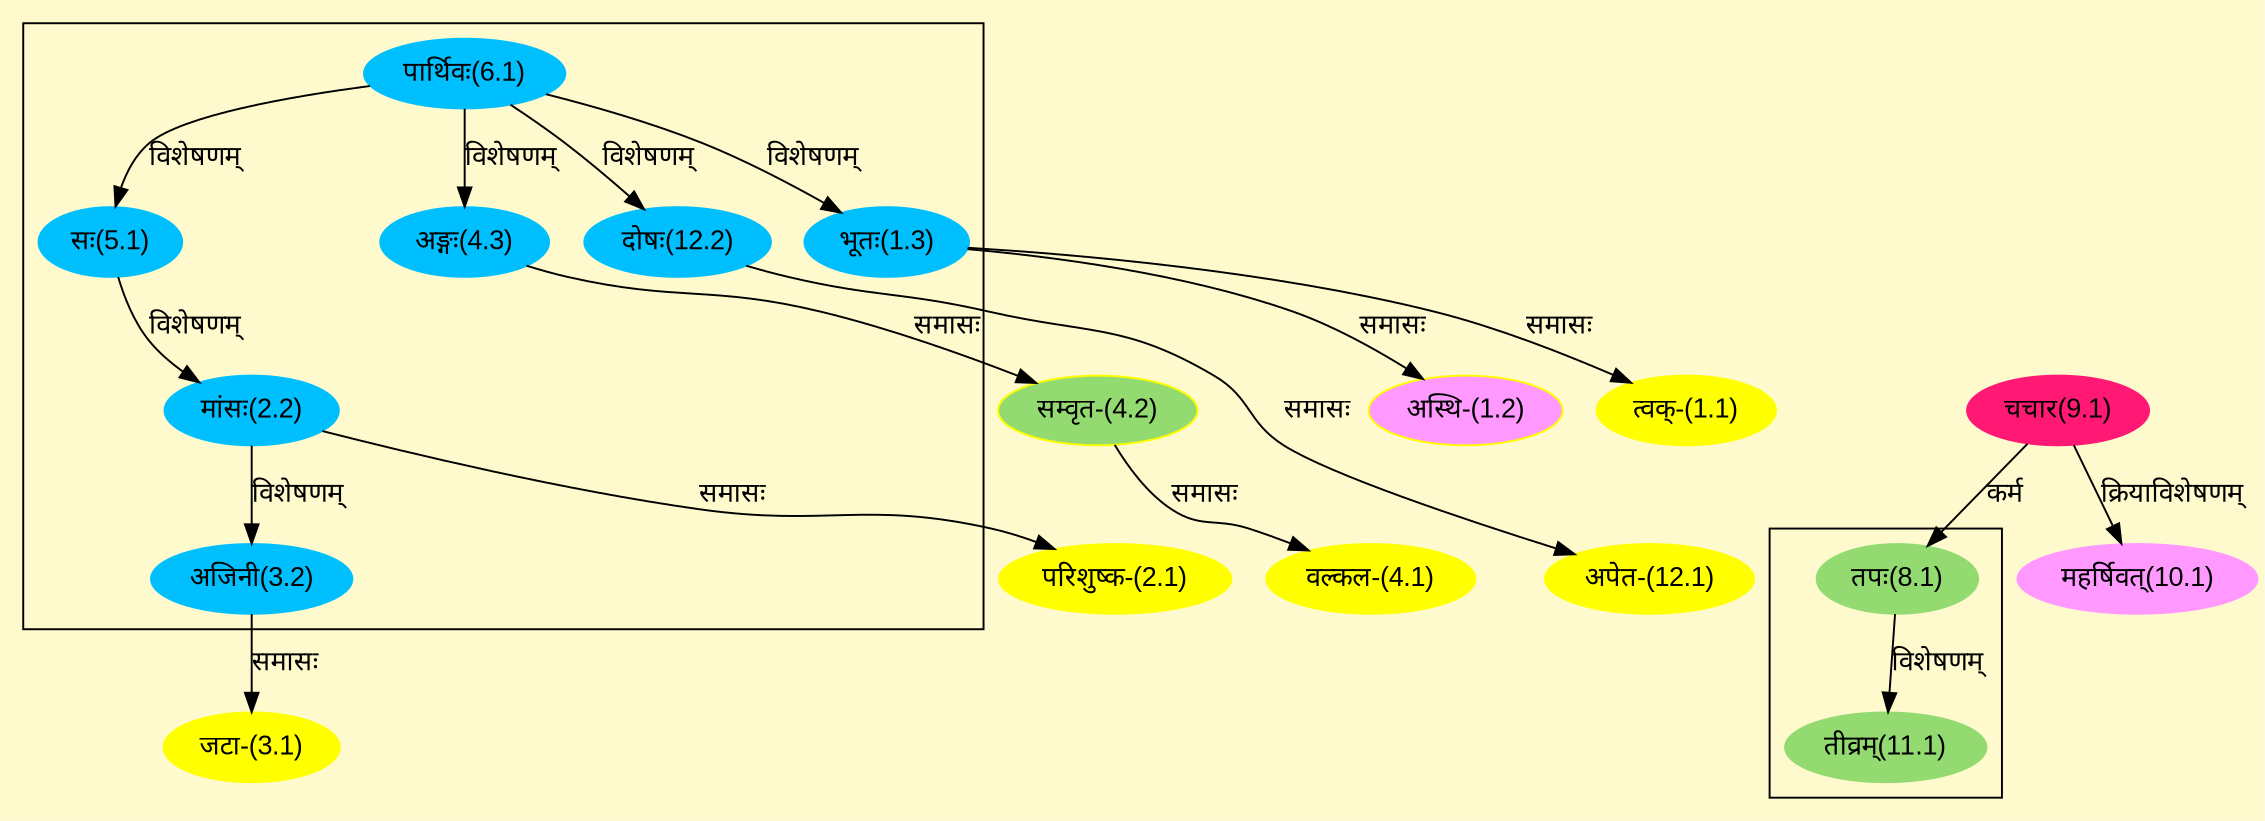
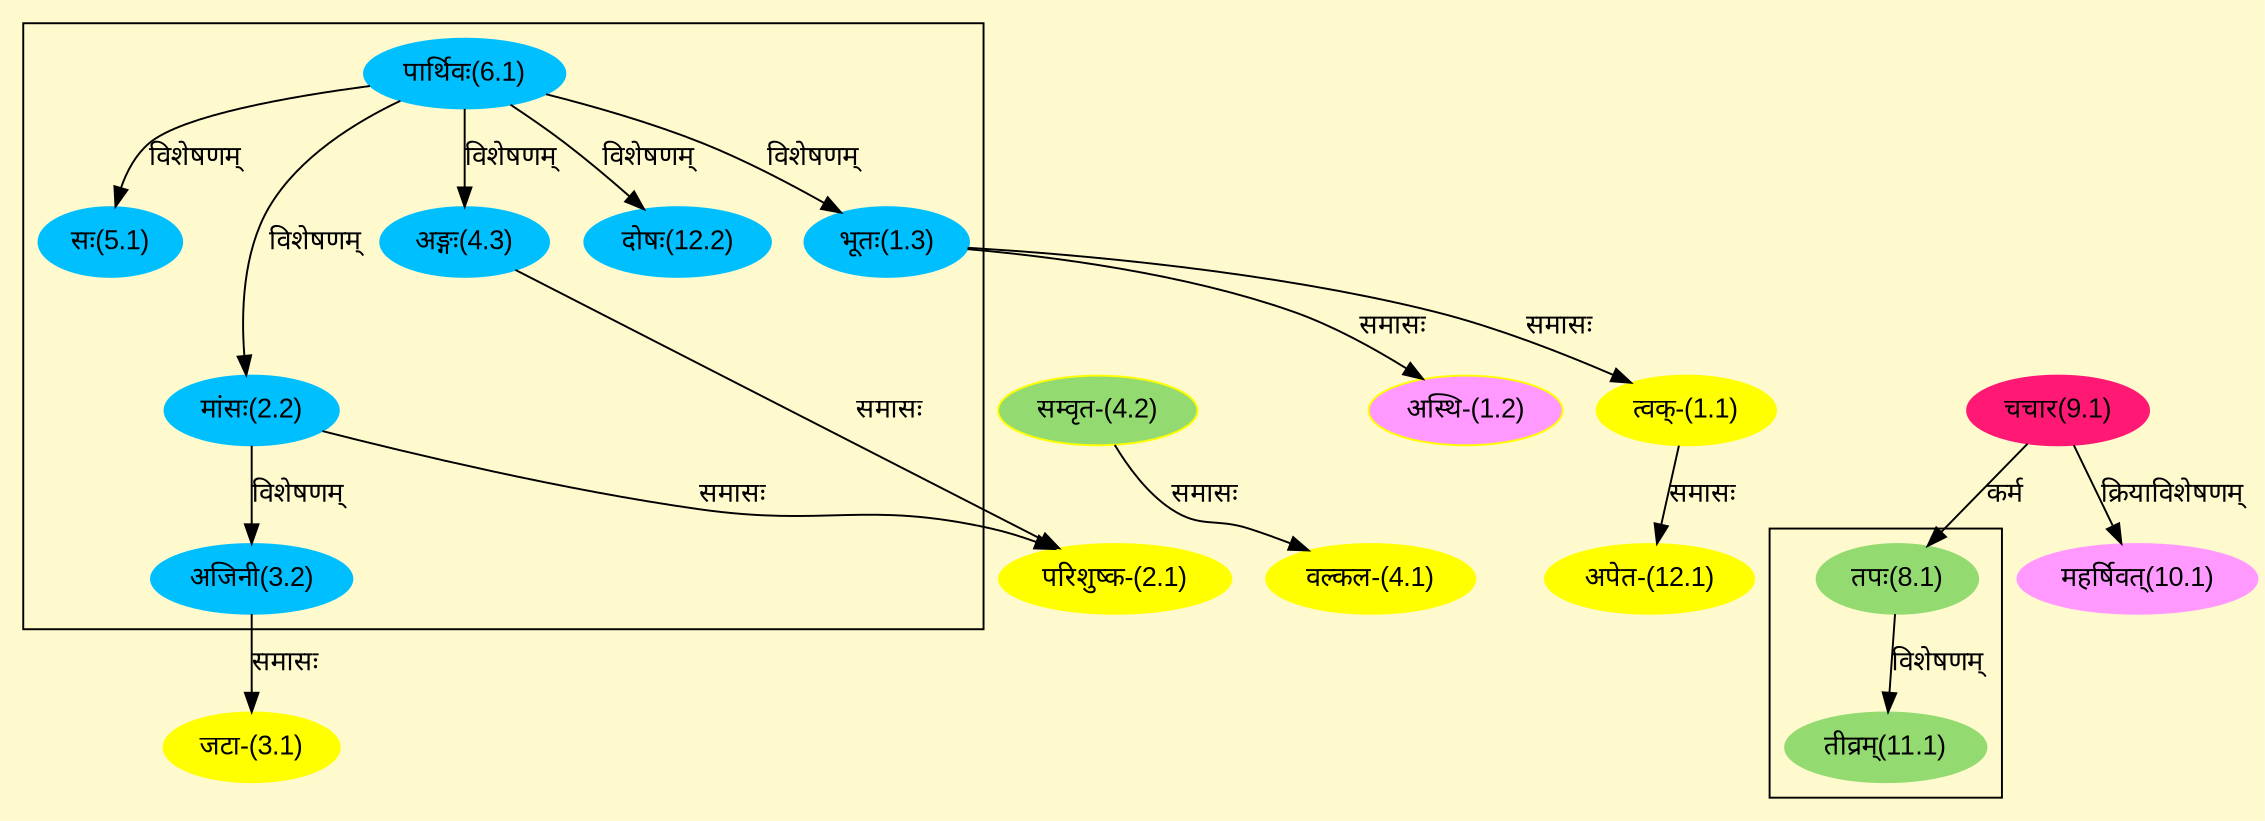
(776, 303) -> (778, 405)
(142, 330) -> (274, 199)
(1173, 354) -> (1670, 485)
